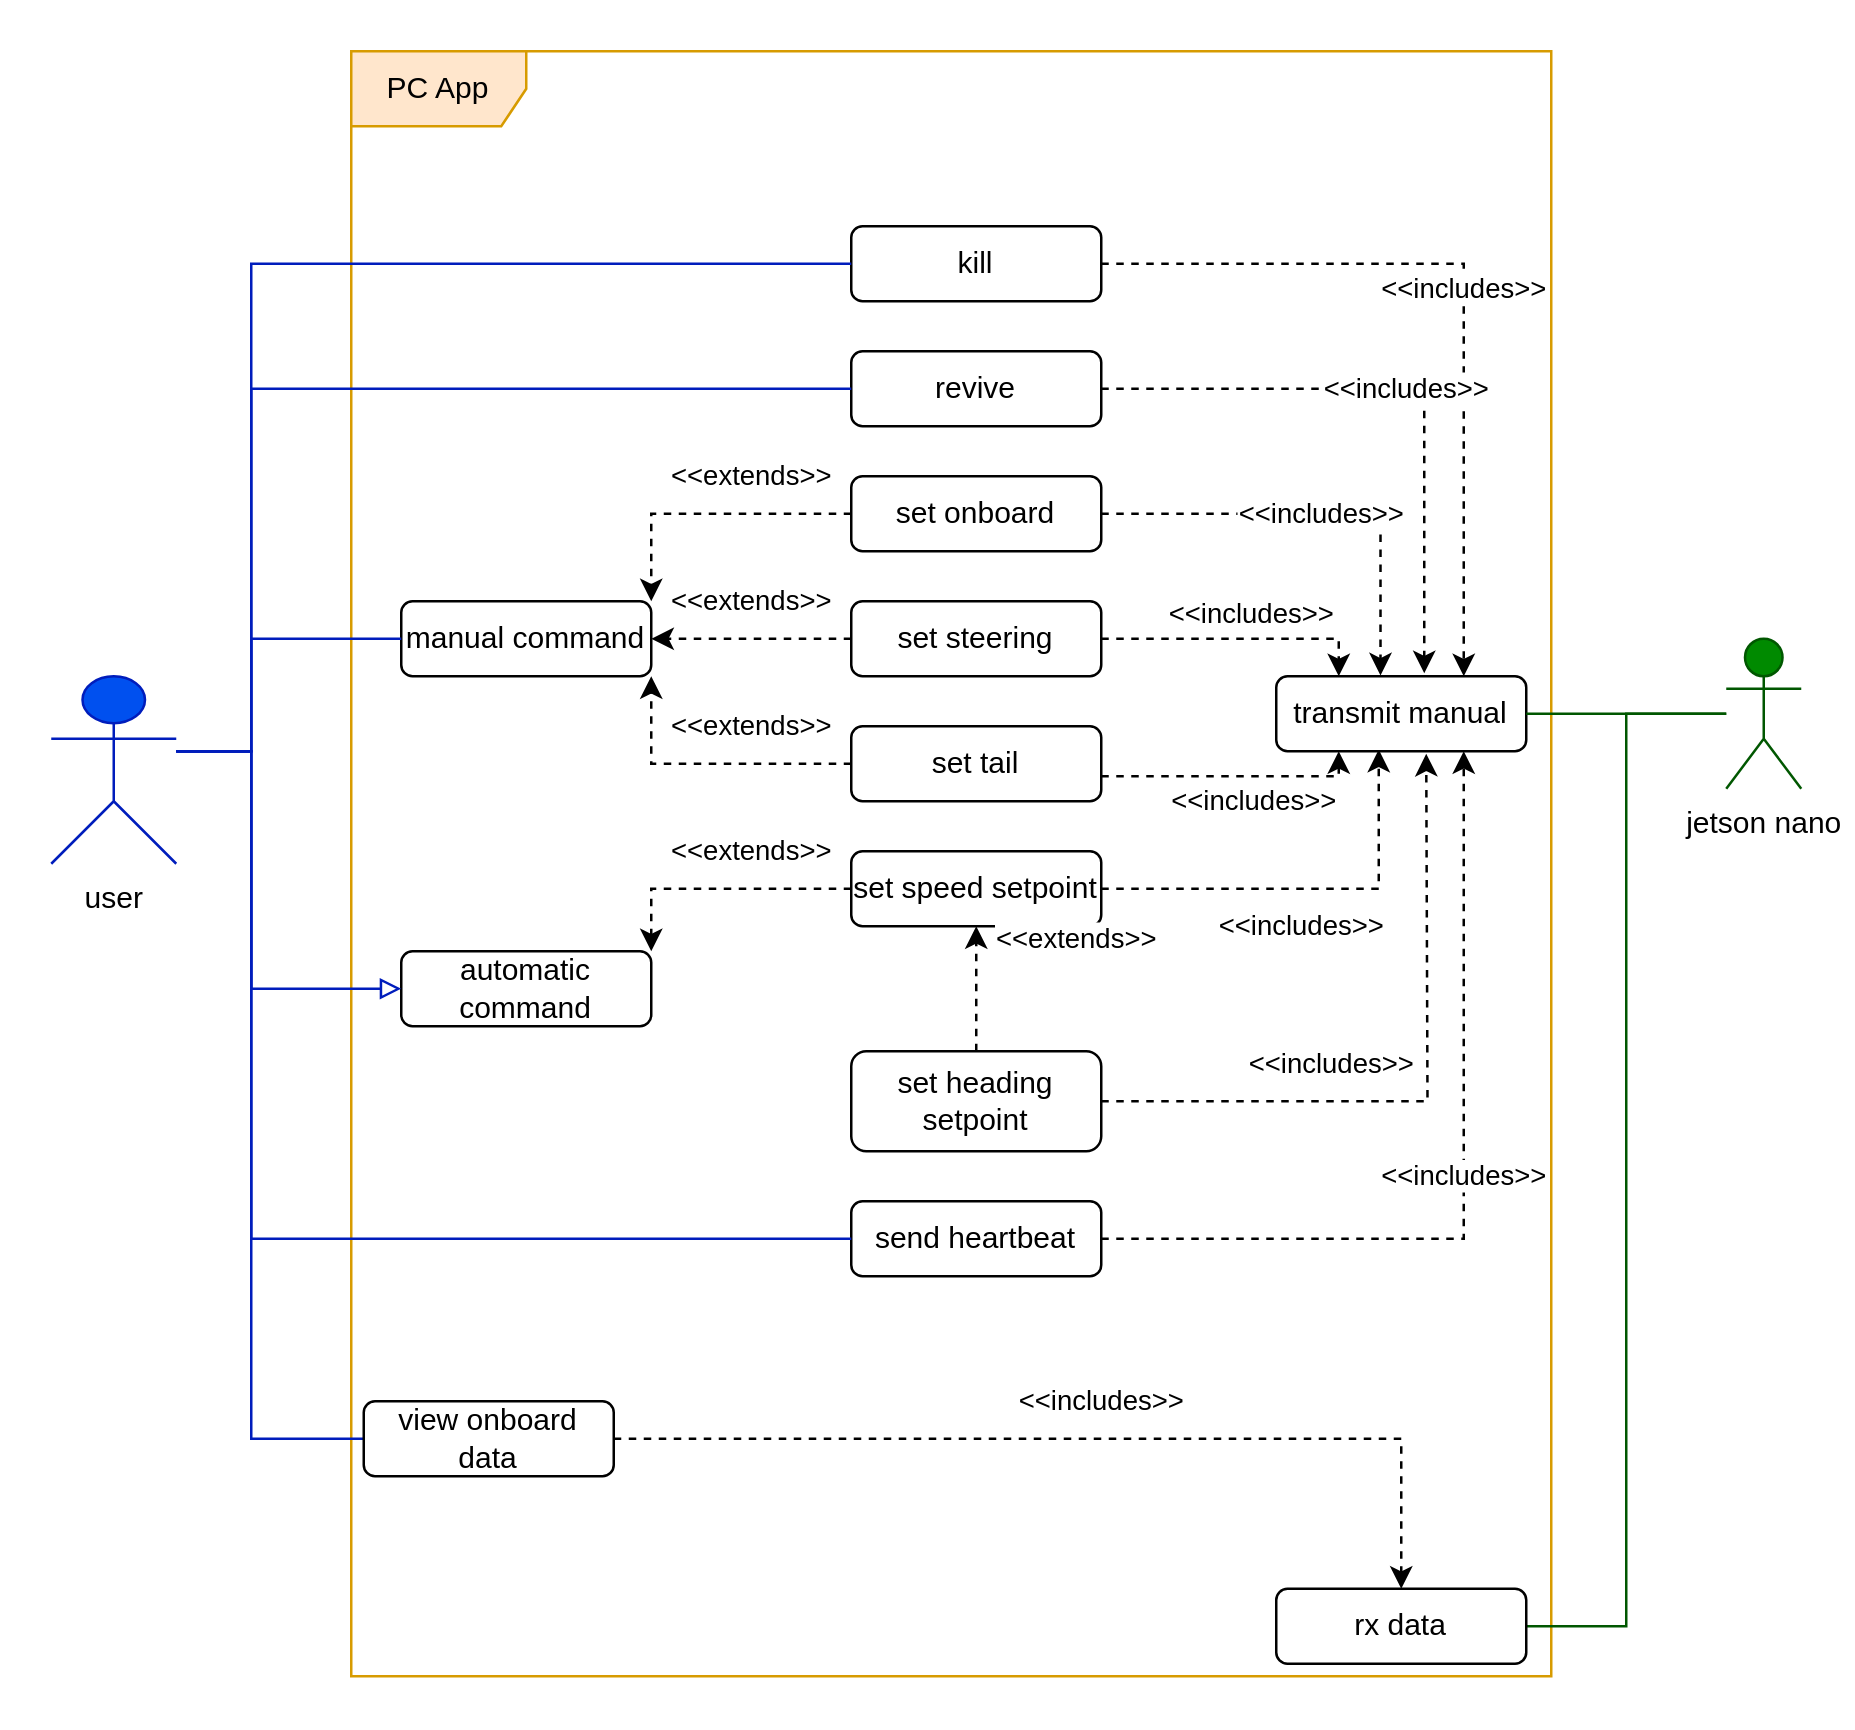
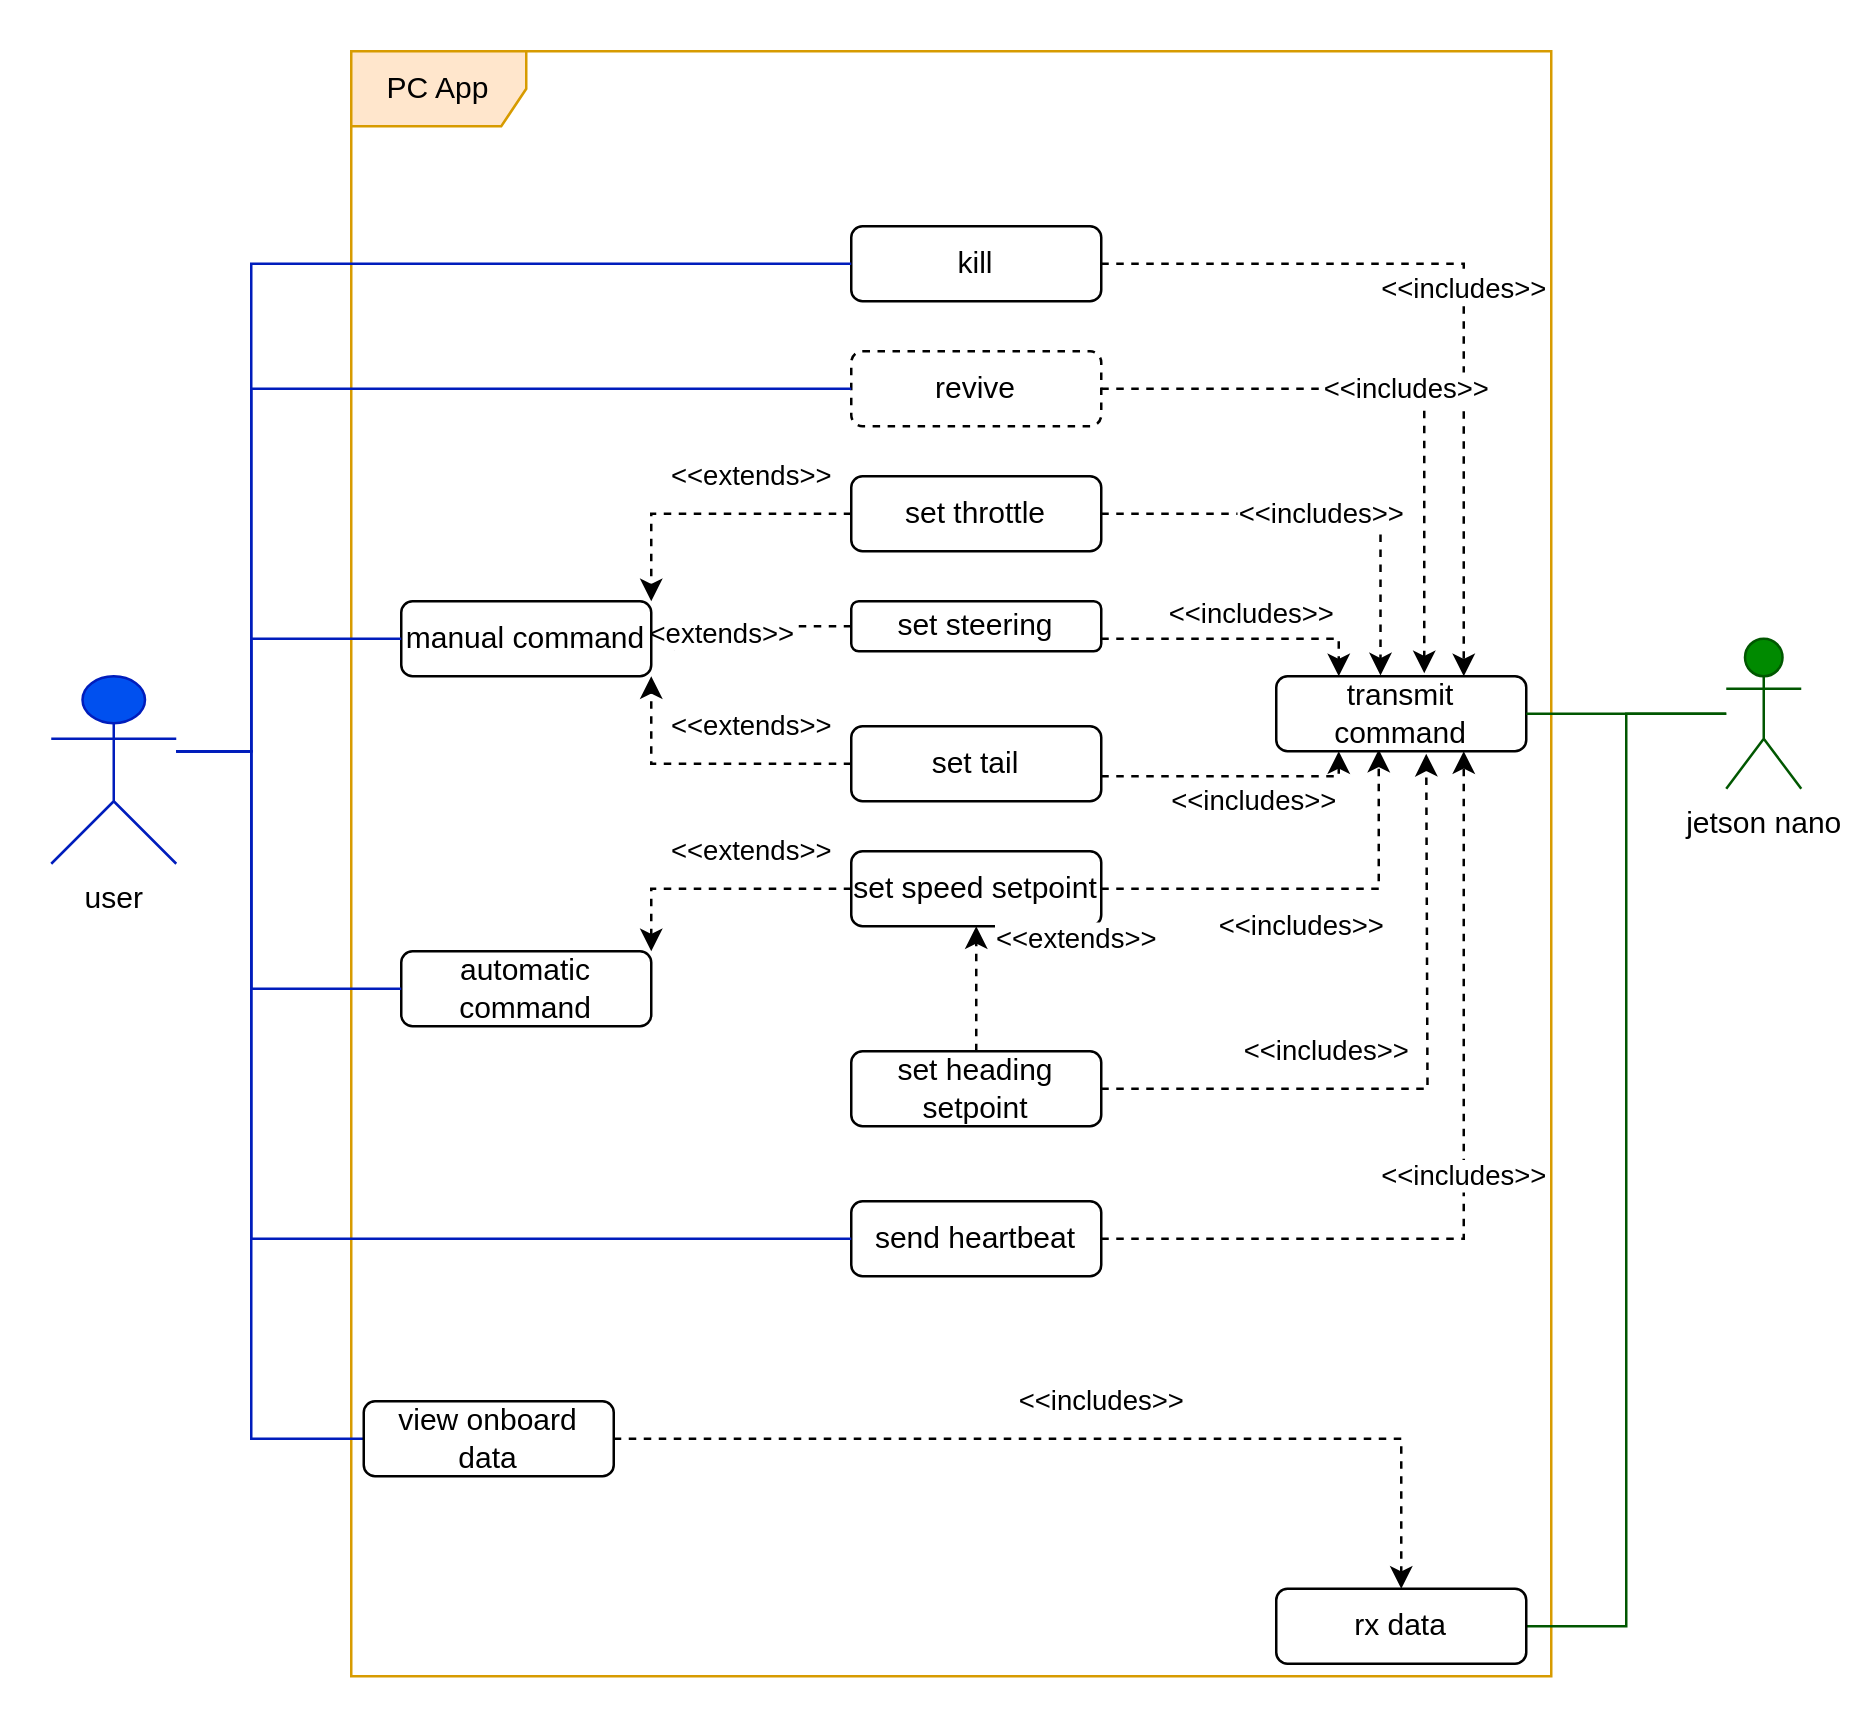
(976, 389) -> (976, 389)
(976, 514) -> (976, 514)
(976, 639) -> (976, 626)
(1401, 714) -> (1401, 714)
(379, 989) -> (389, 989)
(976, 1101) -> (976, 1089)
